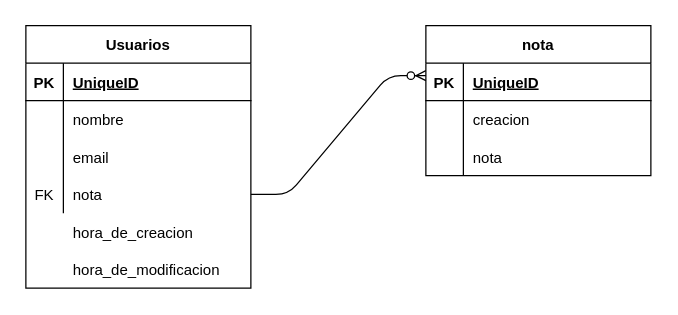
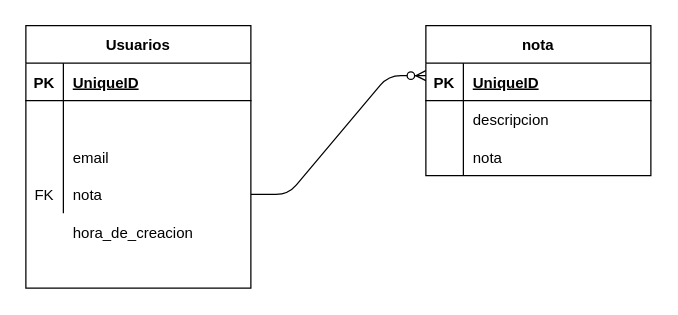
(157, 119) -> none
(504, 120) -> (515, 120)
(157, 269) -> none
